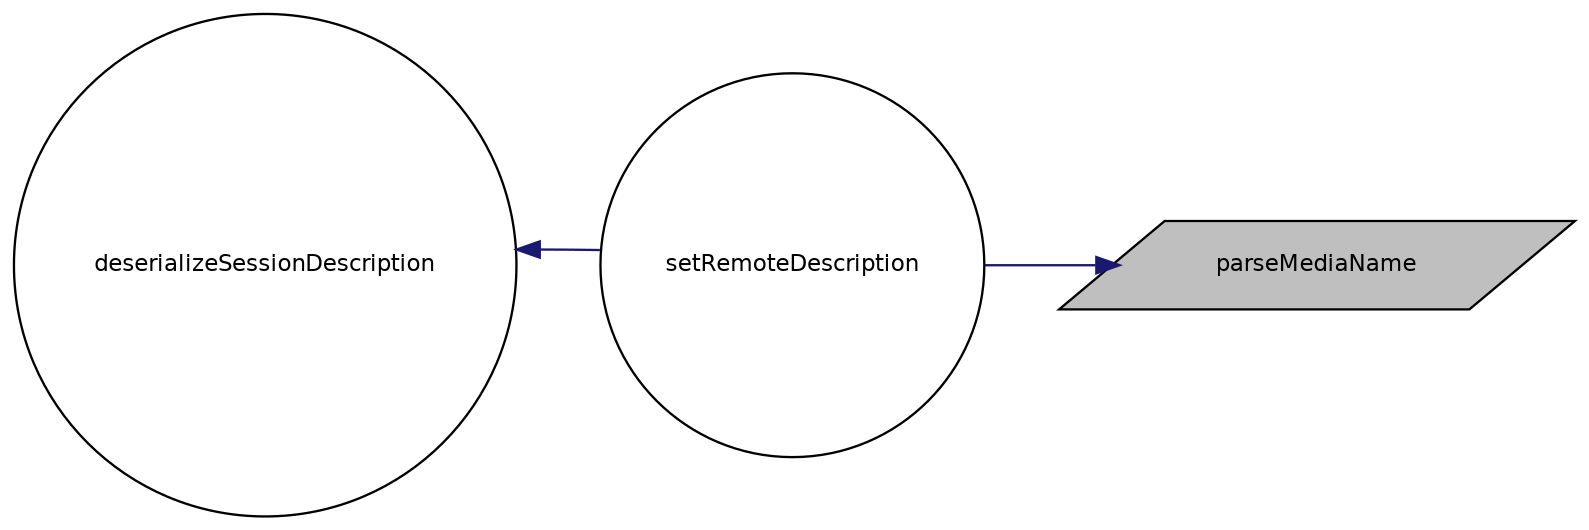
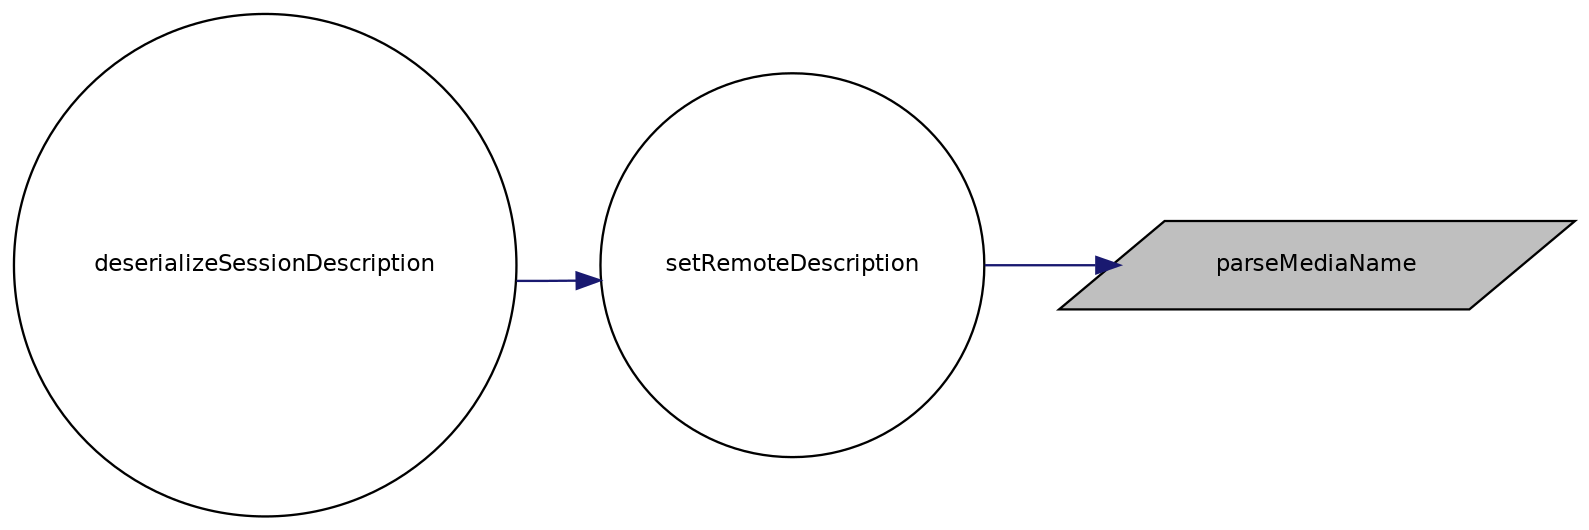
(570, 250) -> (546, 281)
